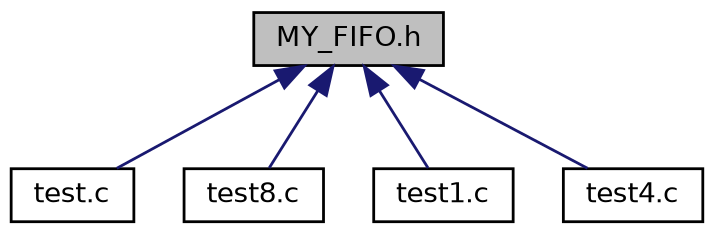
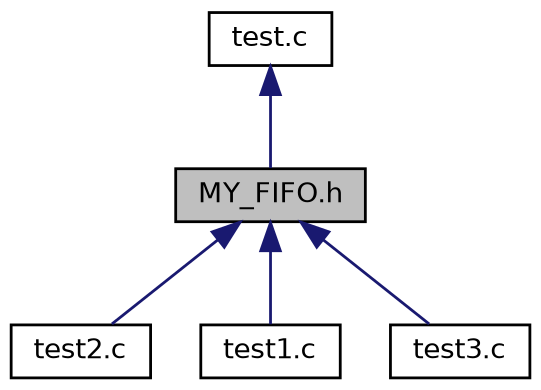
(198, 124) -> (271, 132)
(254, 195) -> (81, 351)
(633, 195) -> (460, 351)
